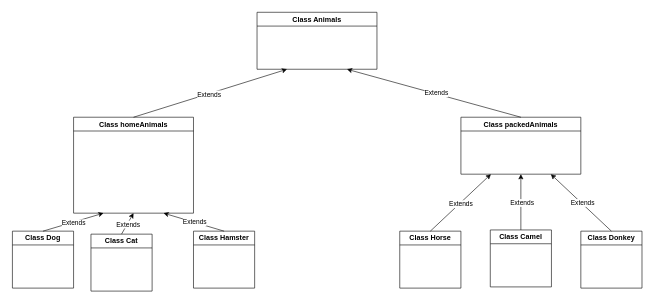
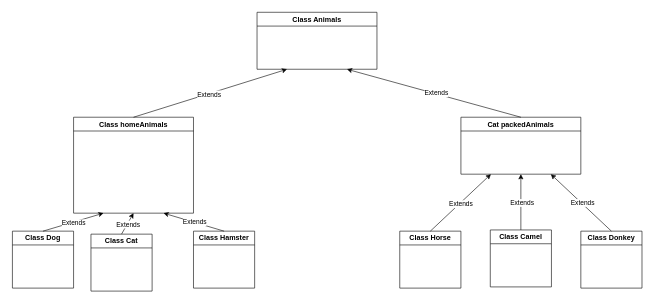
(521, 125) -> (521, 125)
